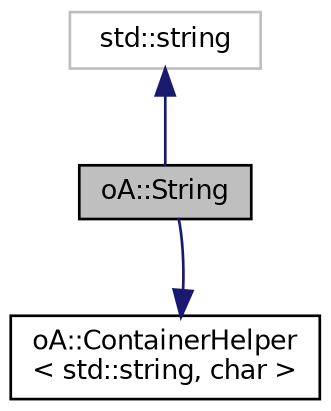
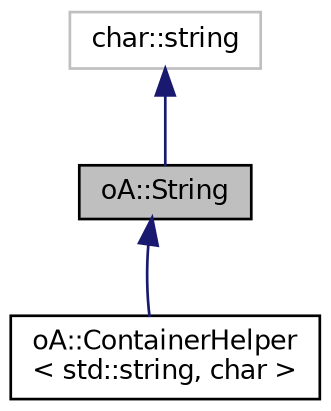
(165, 40) -> (165, 40)
(183, 254) -> (147, 281)
